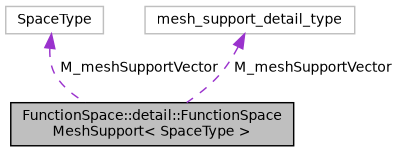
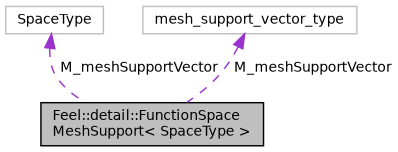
(250, 20) -> (250, 20)
(152, 124) -> (152, 124)
